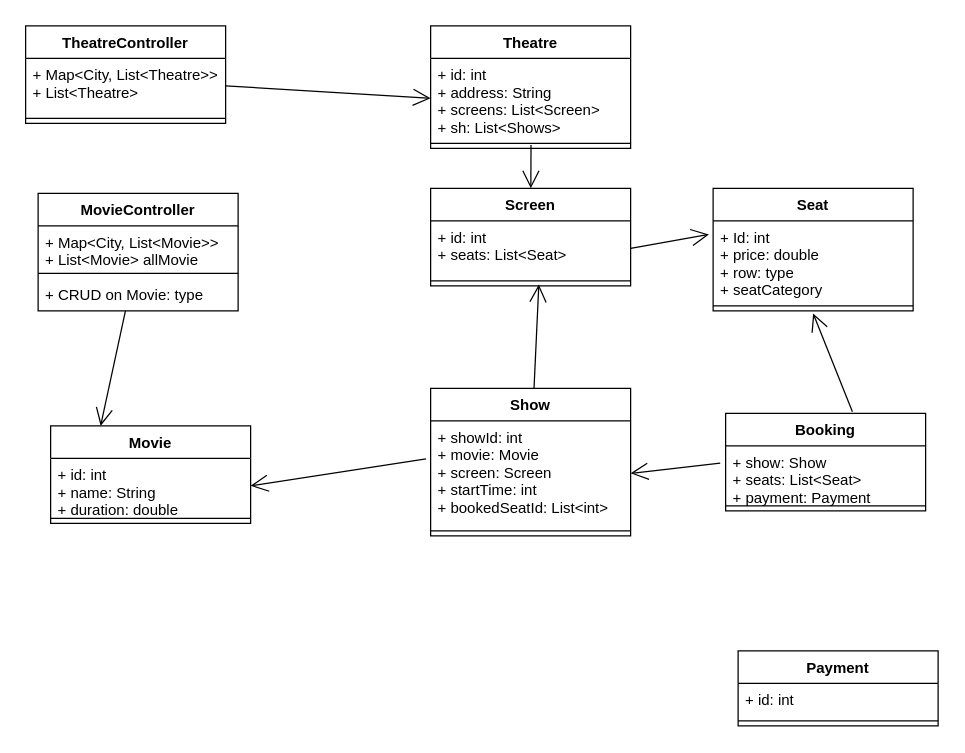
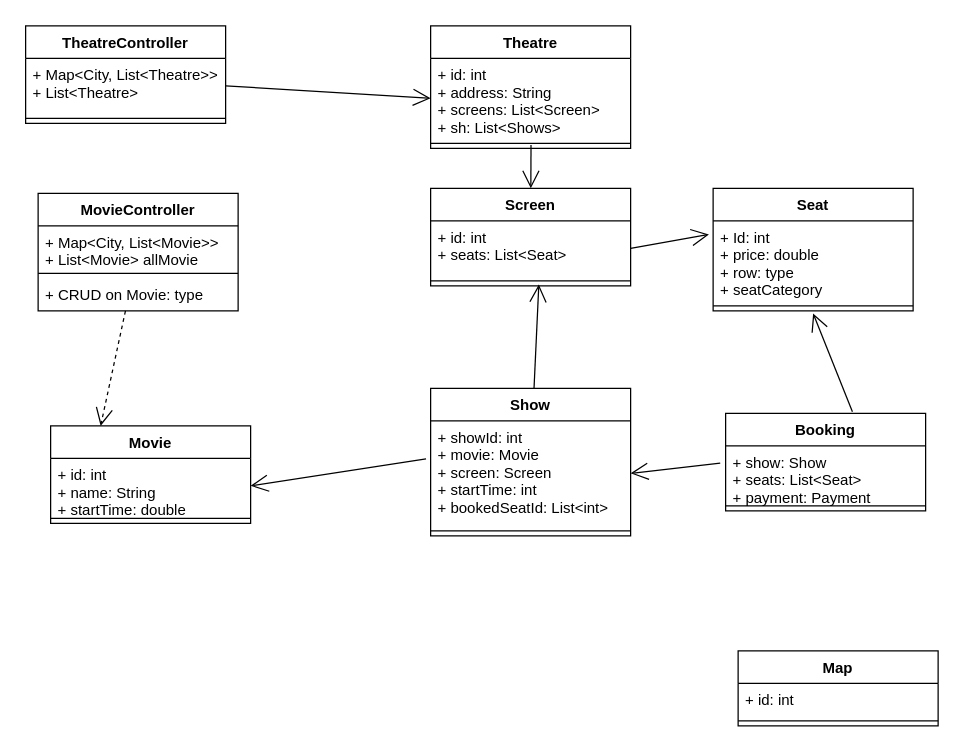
(113, 367) -> (113, 367)
(86, 475) -> (86, 475)
(838, 668) -> (838, 668)
